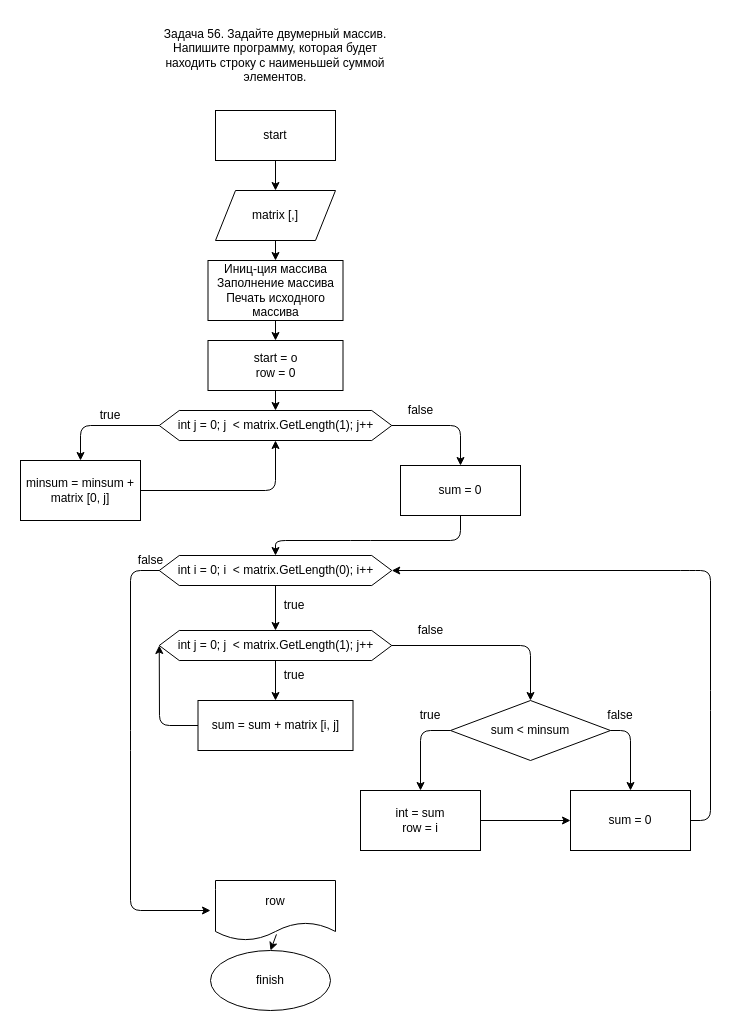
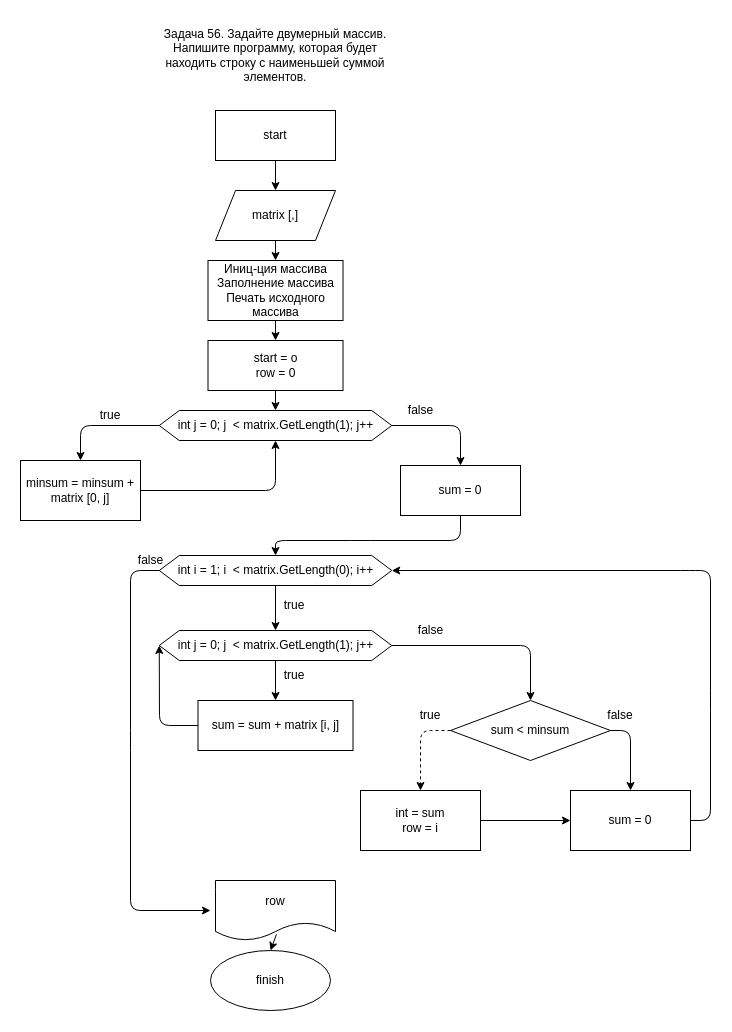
(276, 571) -> (276, 571)
(421, 748) -> (421, 748)
